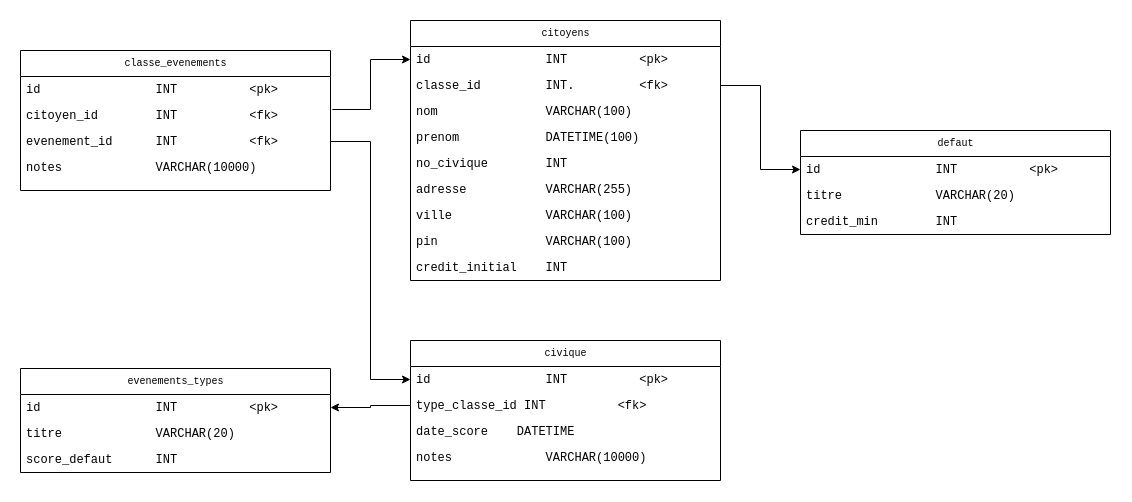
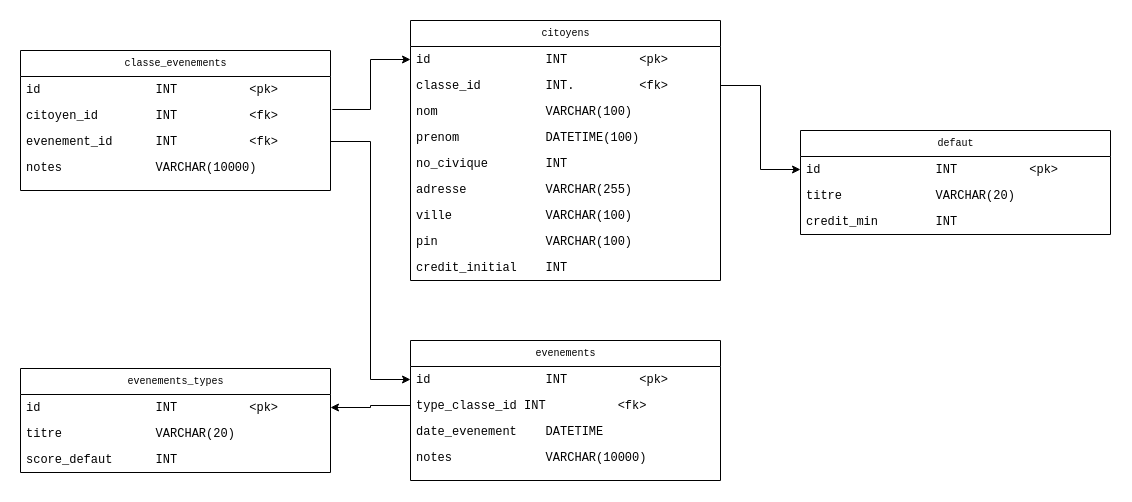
(566, 354) -> (566, 354)
(487, 433) -> (501, 433)
